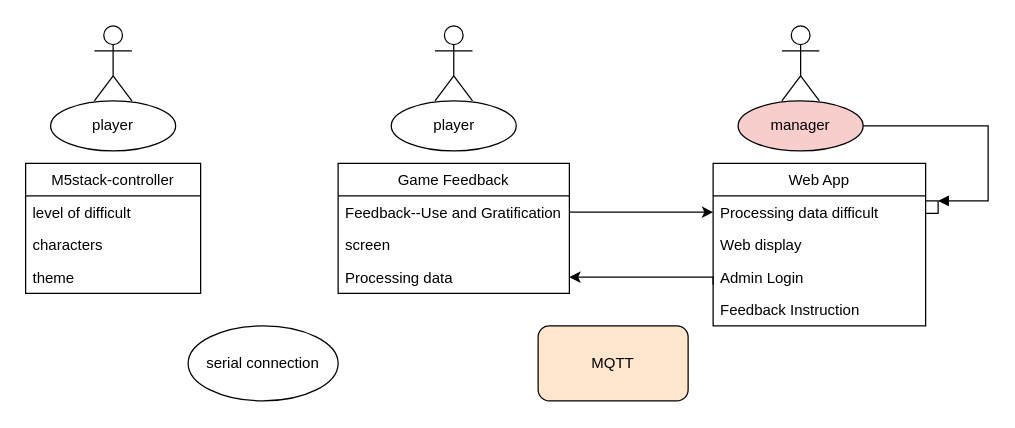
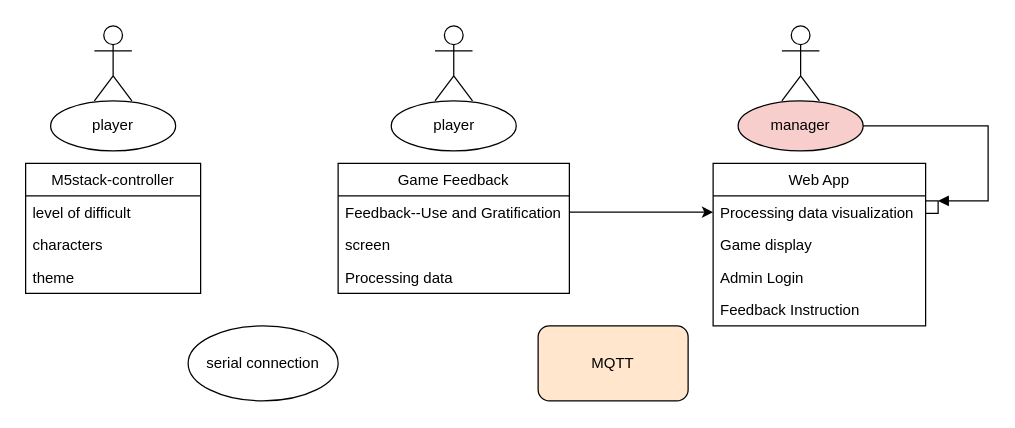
(813, 213) -> (828, 213)
(760, 245) -> (765, 245)
(647, 277) -> none
